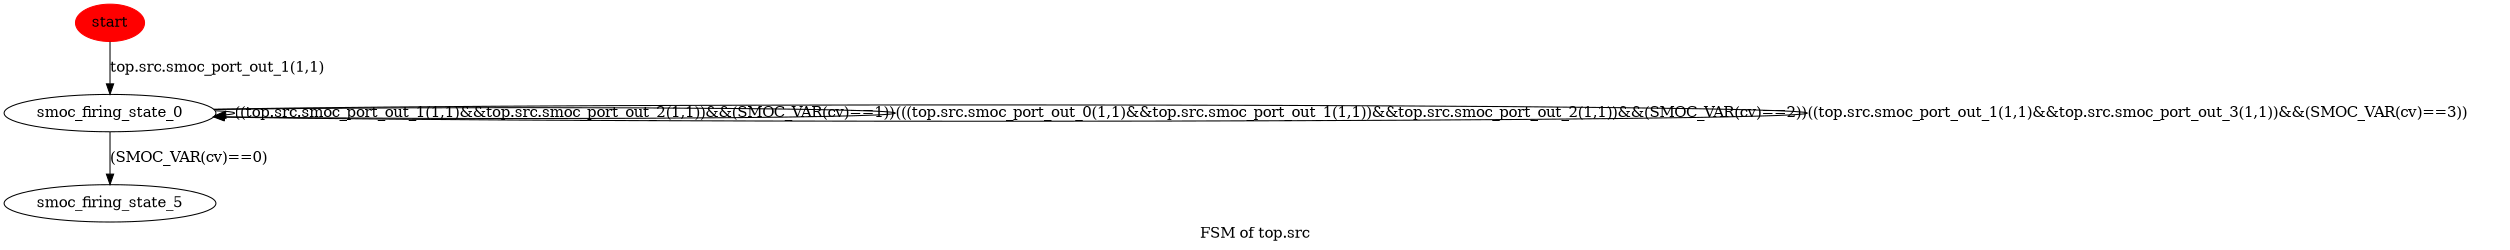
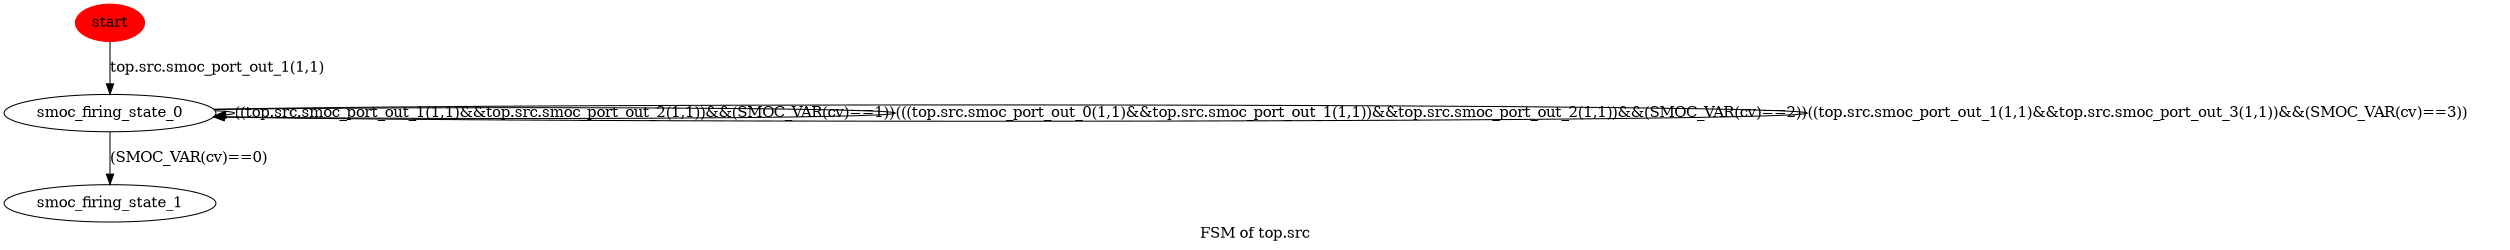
(110, 203) -> (110, 203)
